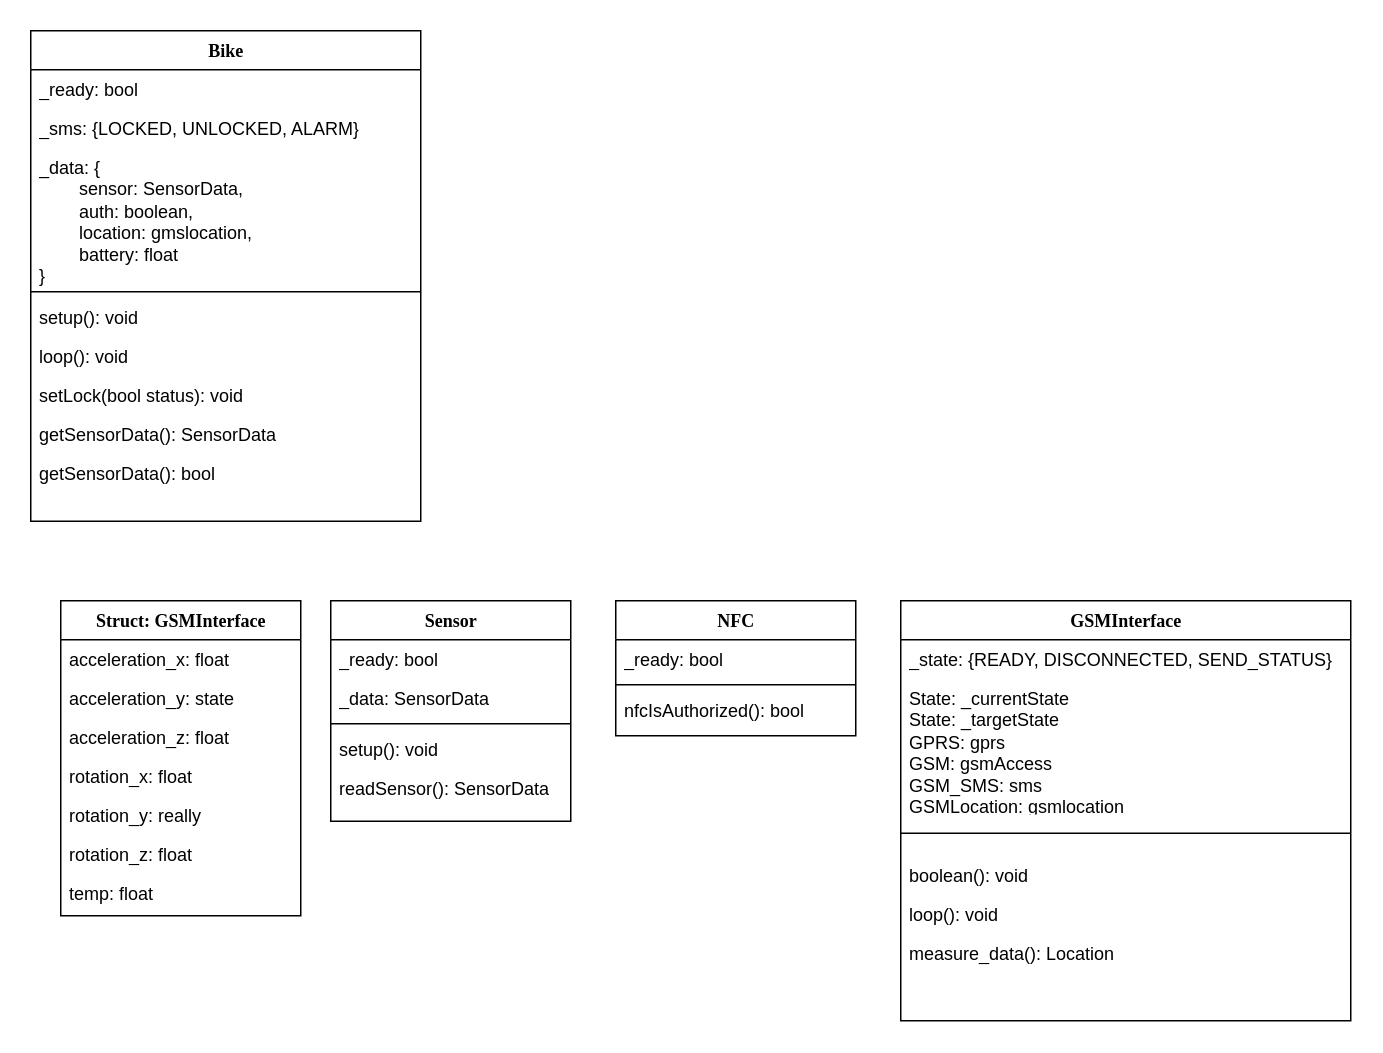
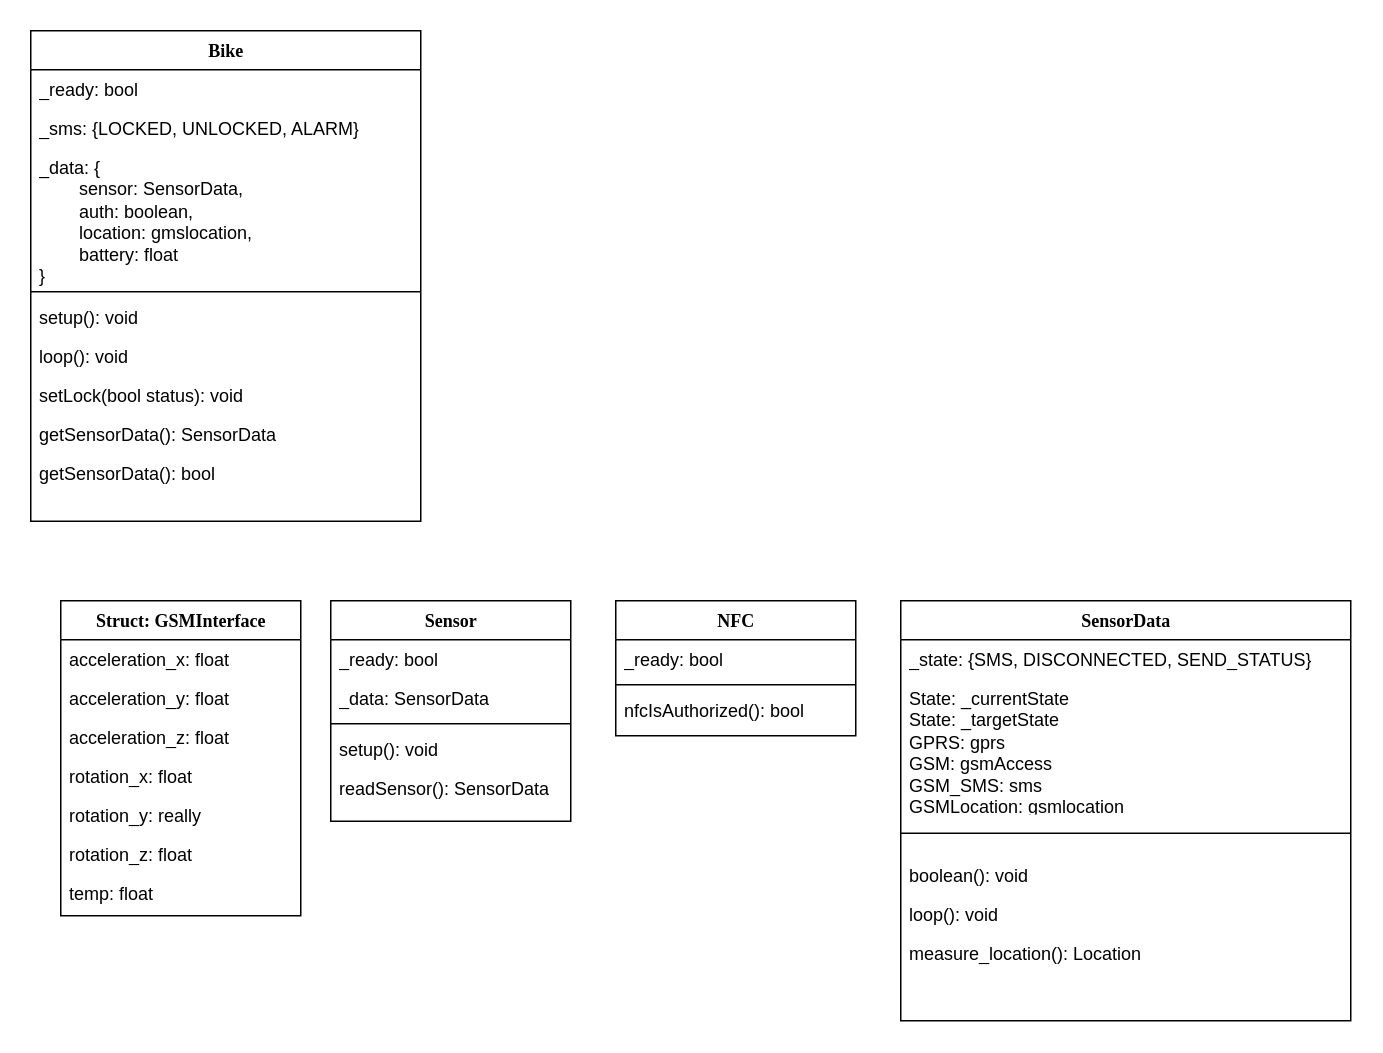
(1127, 622) -> (1127, 622)
(1107, 661) -> (1097, 661)
(166, 700) -> (164, 700)
(1024, 955) -> (1039, 955)
